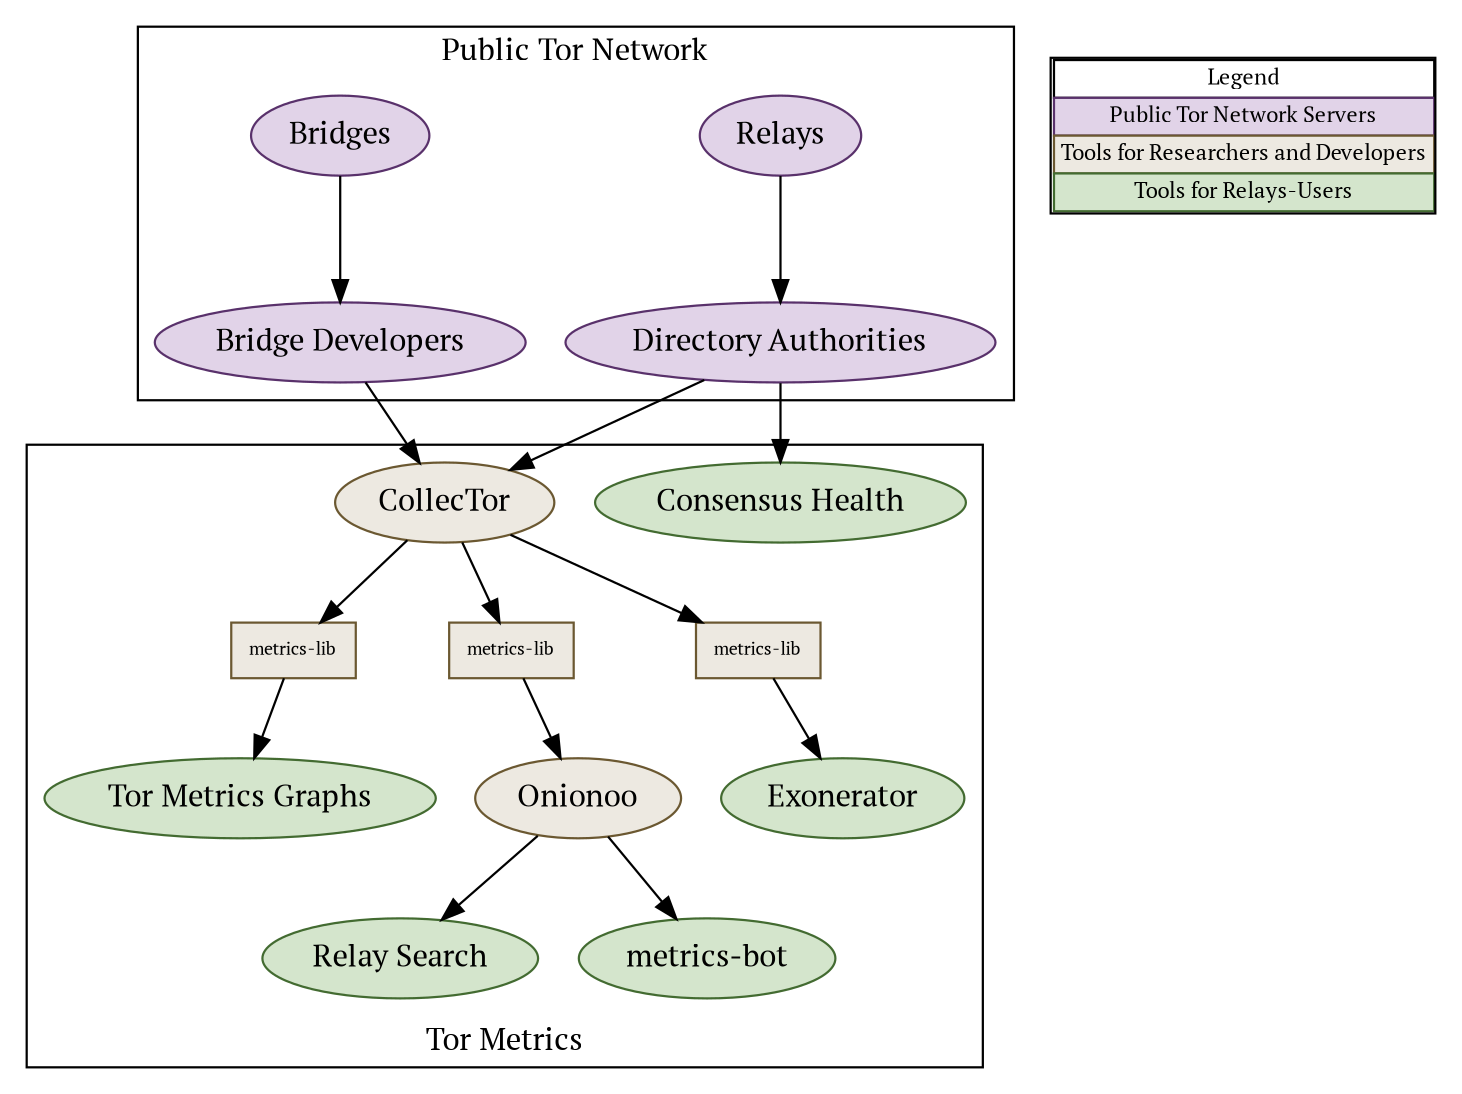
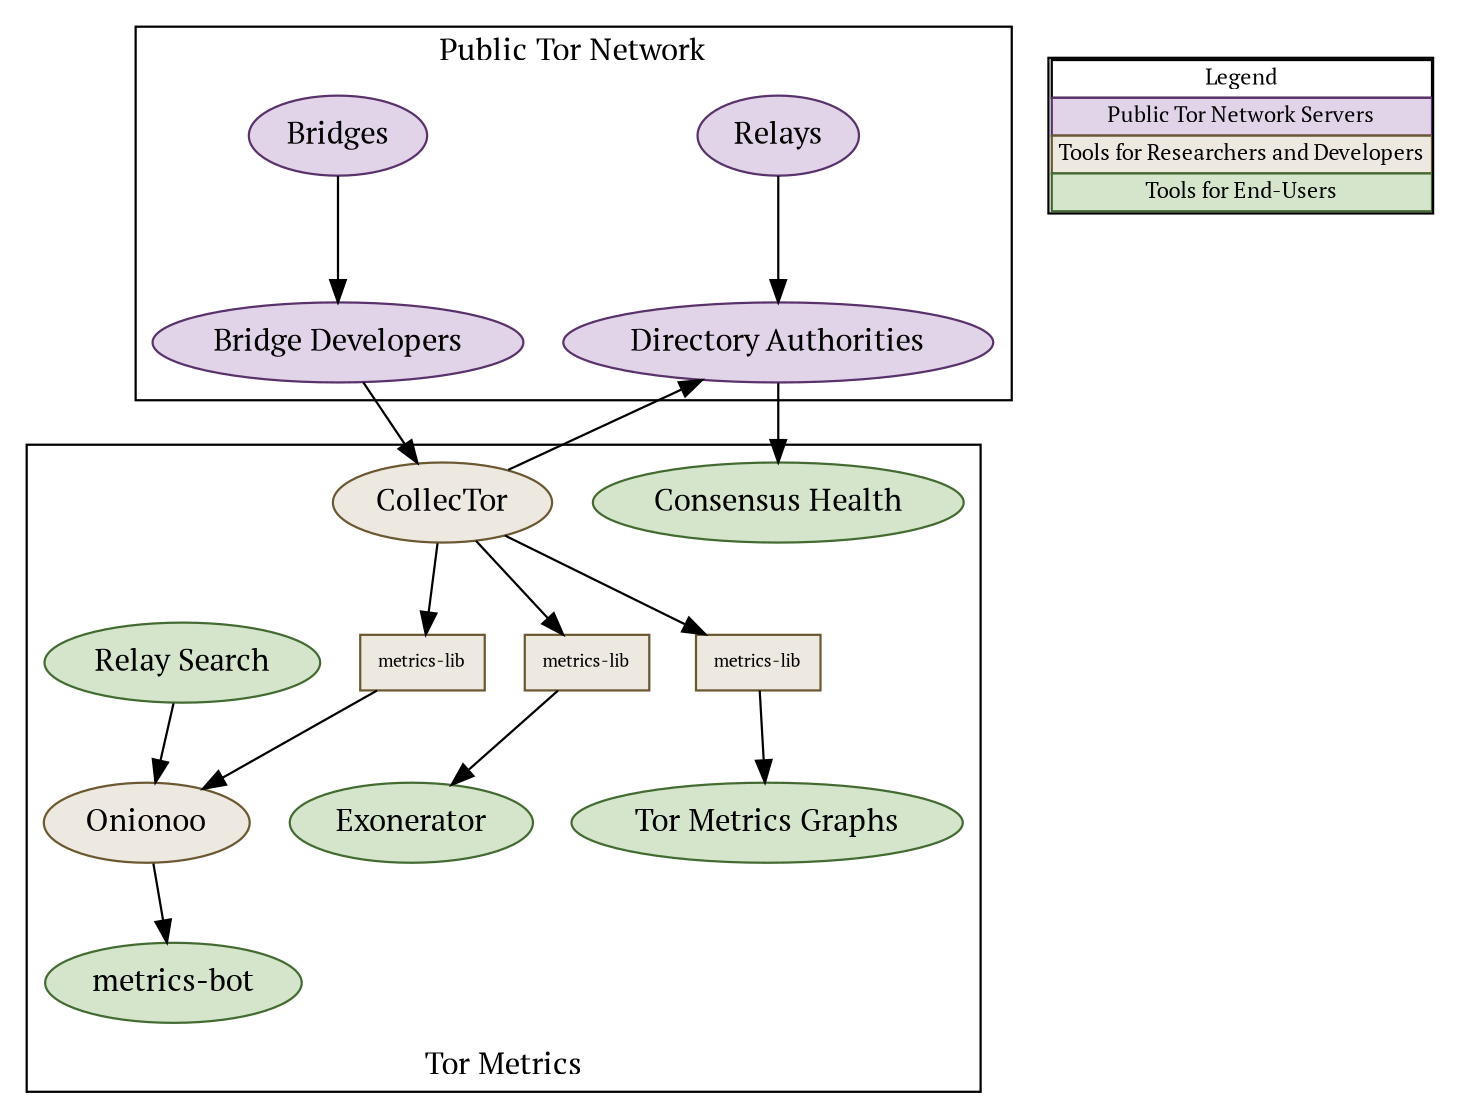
(1244, 191) -> (1242, 191)
(618, 420) -> (595, 430)
(498, 870) -> (167, 732)
